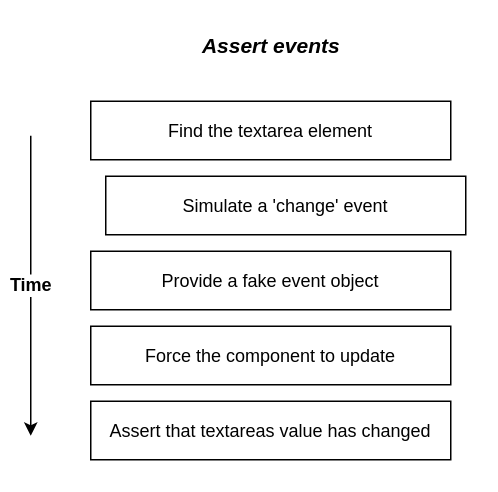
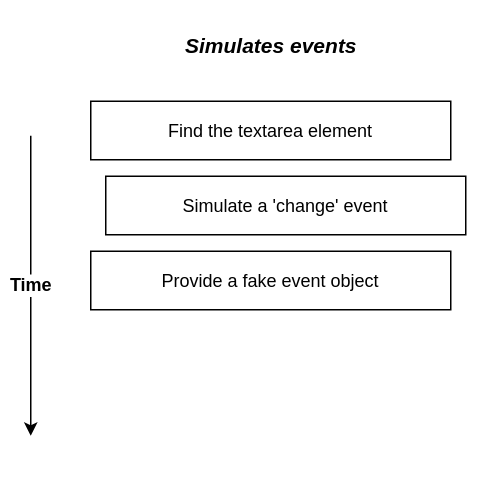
(272, 46) -> (272, 46)
(271, 356) -> none
(271, 431) -> none
